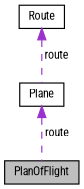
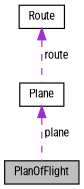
(56, 134) -> (56, 134)
